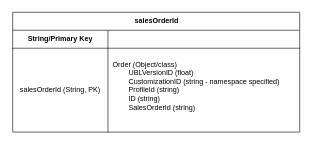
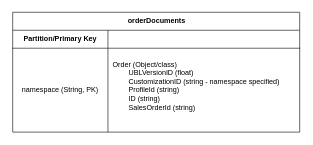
(157, 21) -> (157, 21)
(60, 39) -> (60, 39)
(60, 90) -> (60, 90)
